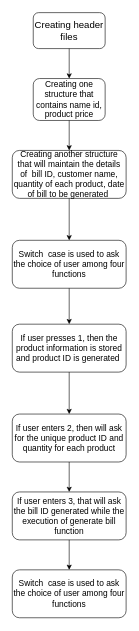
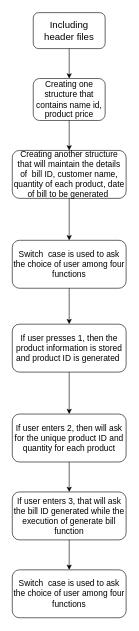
(69, 30) -> (69, 30)
